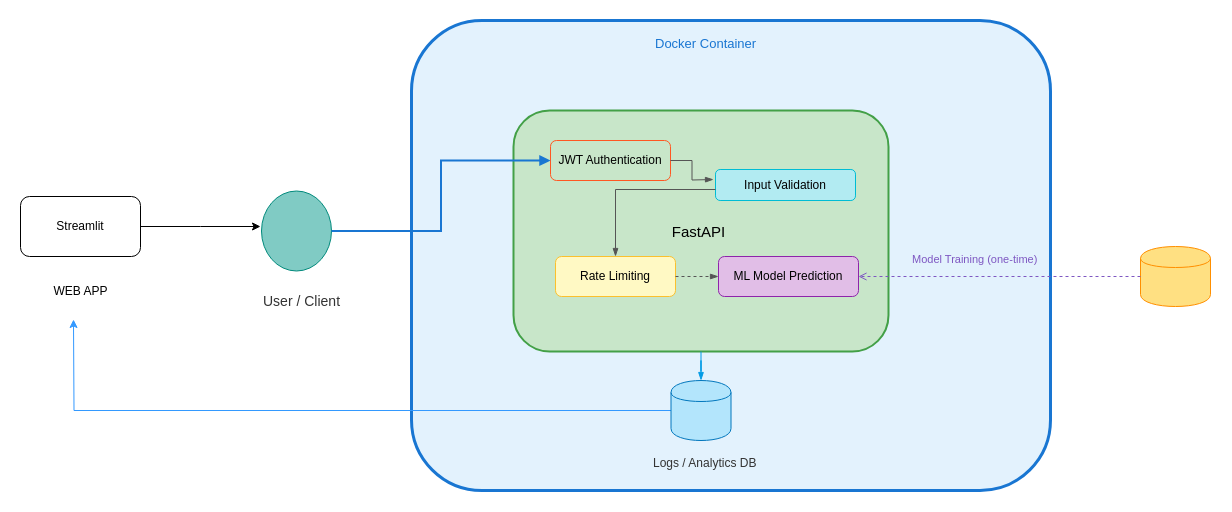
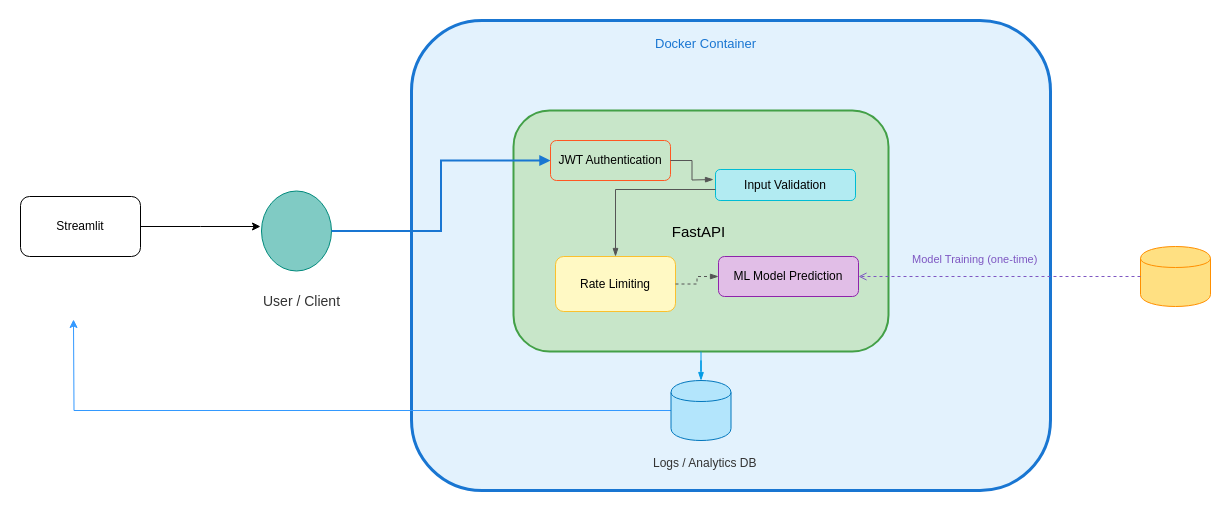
(616, 277) -> (616, 284)
(81, 292) -> none
